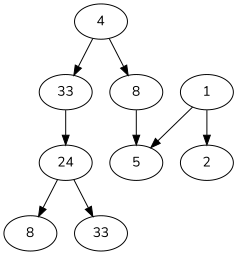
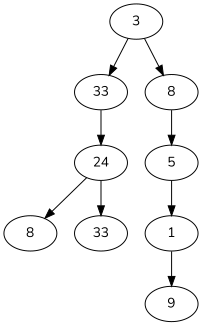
(101, 22) -> (136, 22)
(175, 124) -> (172, 193)
(207, 163) -> (172, 304)
